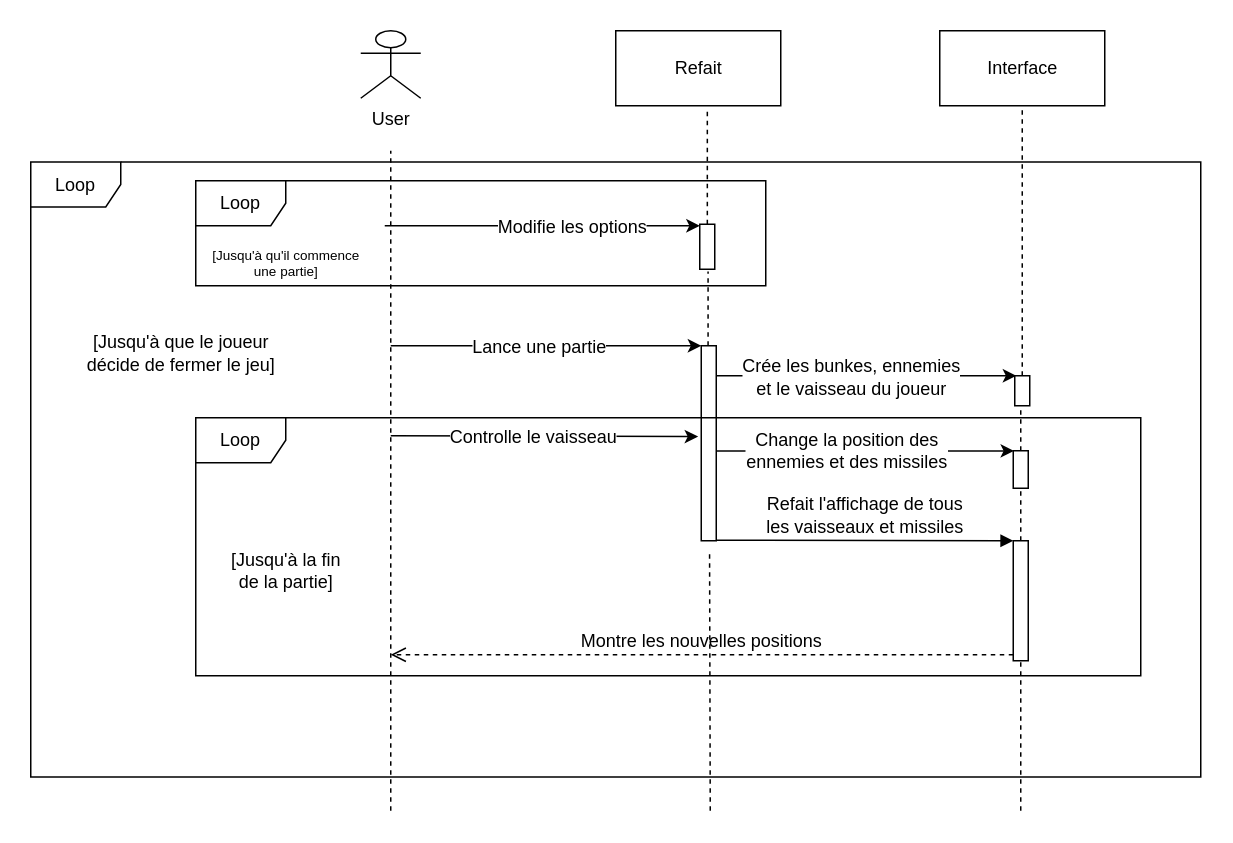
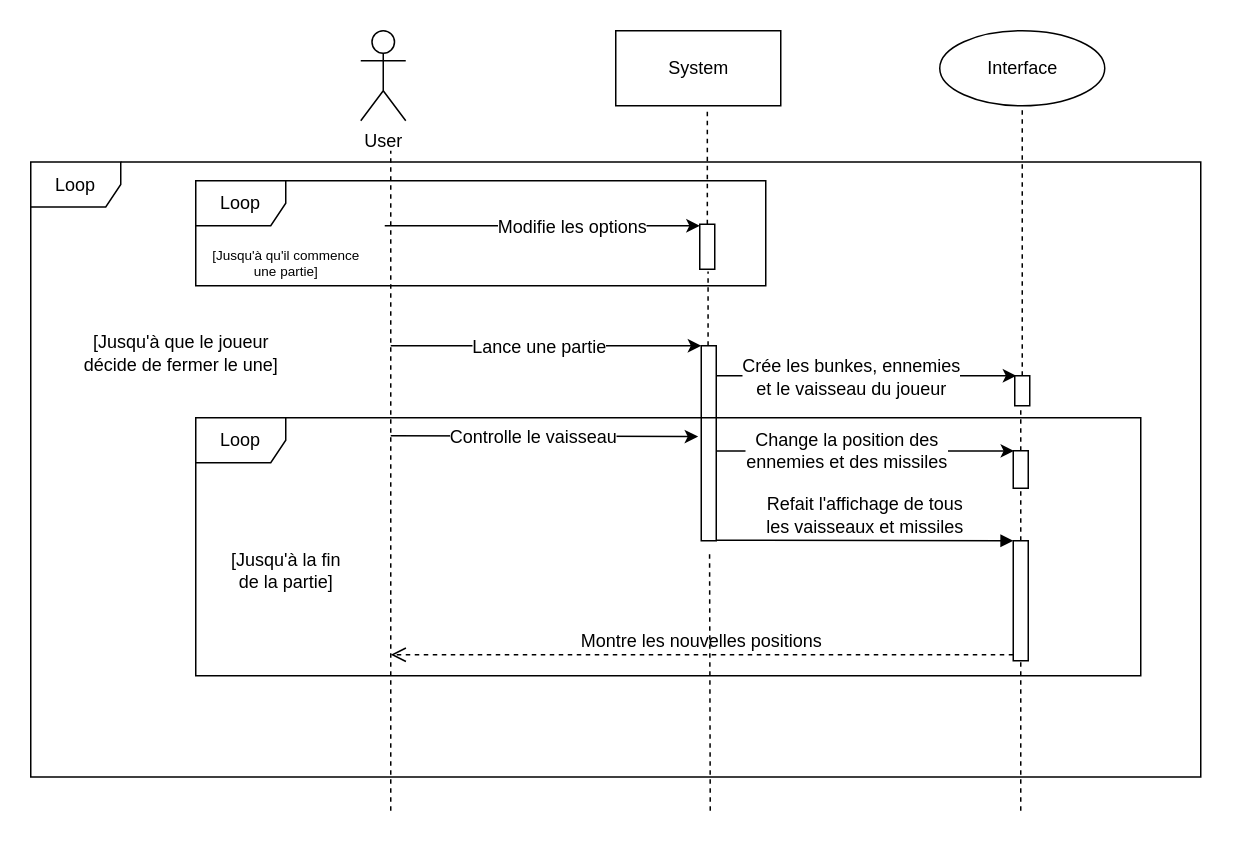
(391, 65) -> (383, 76)
(699, 68) -> (699, 68)
(1022, 68) -> (1022, 68)
(182, 353) -> (182, 353)
